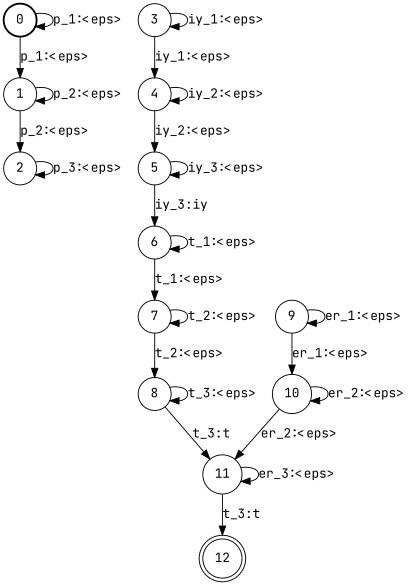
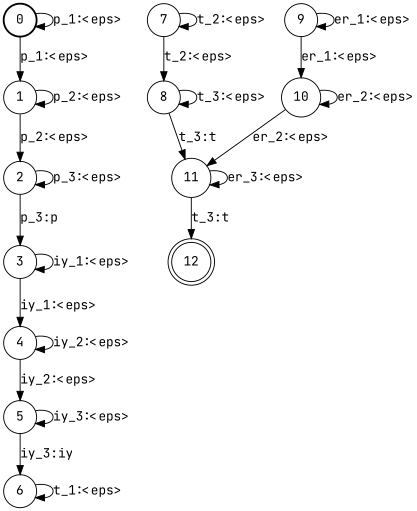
none -> (20, 215)
(155, 275) -> none
